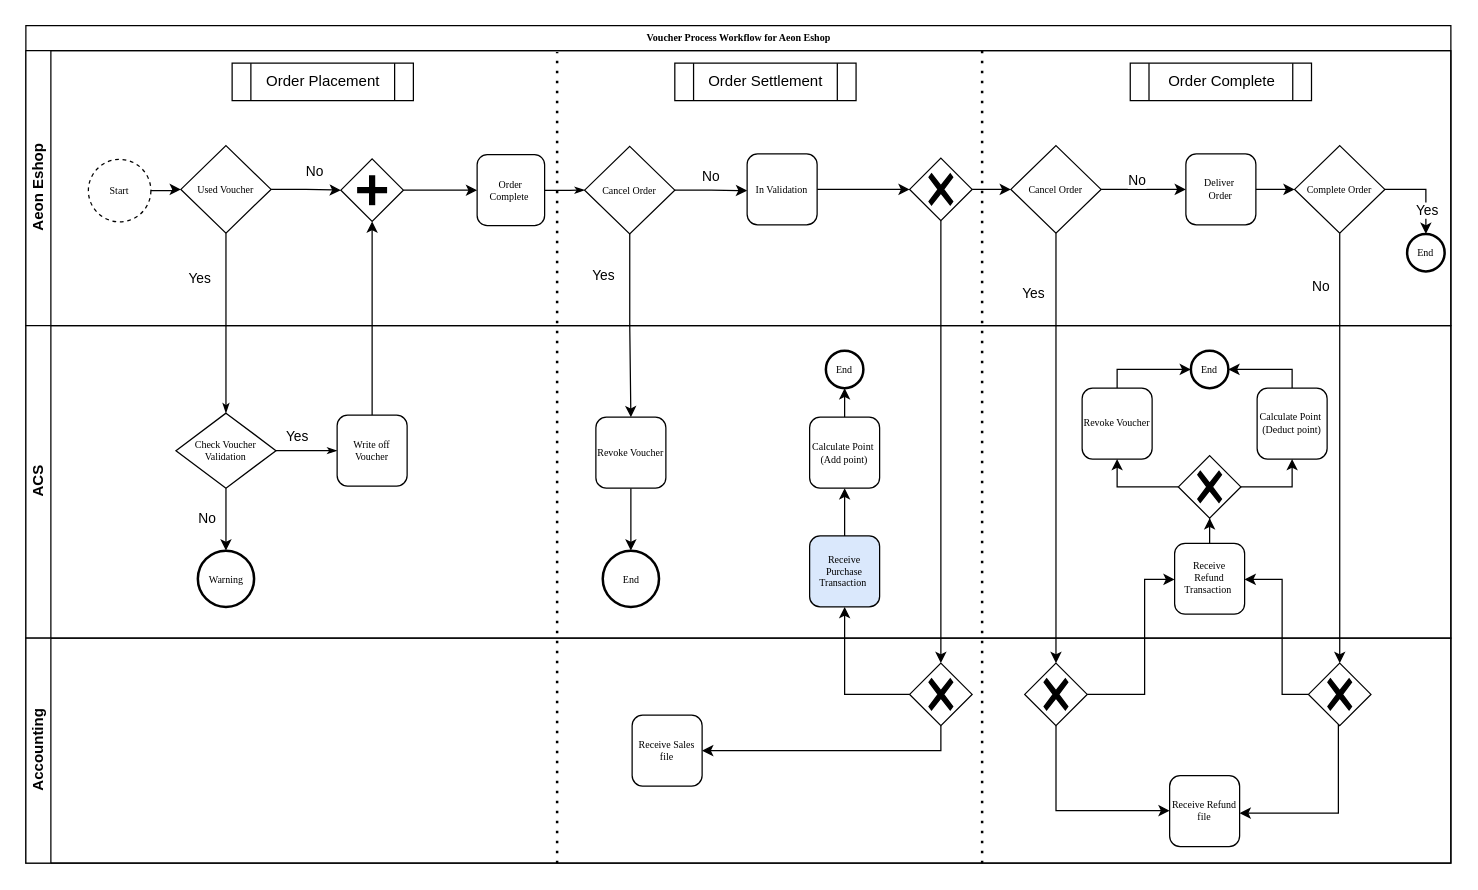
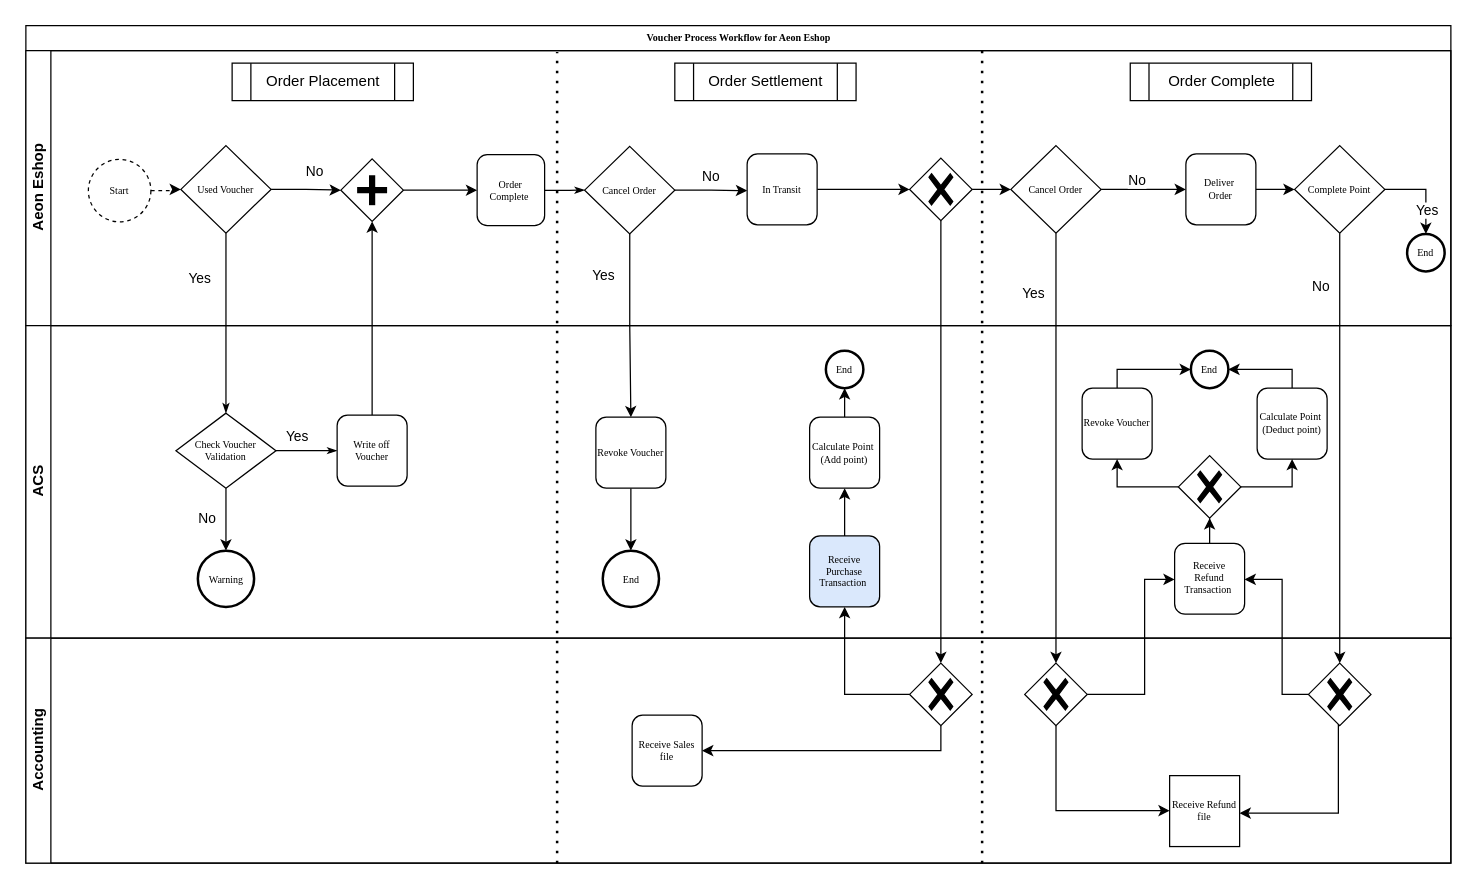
(782, 189) -> (782, 189)
(1339, 189) -> (1339, 189)
(166, 191) -> (166, 191)
(1204, 811) -> (1204, 811)
